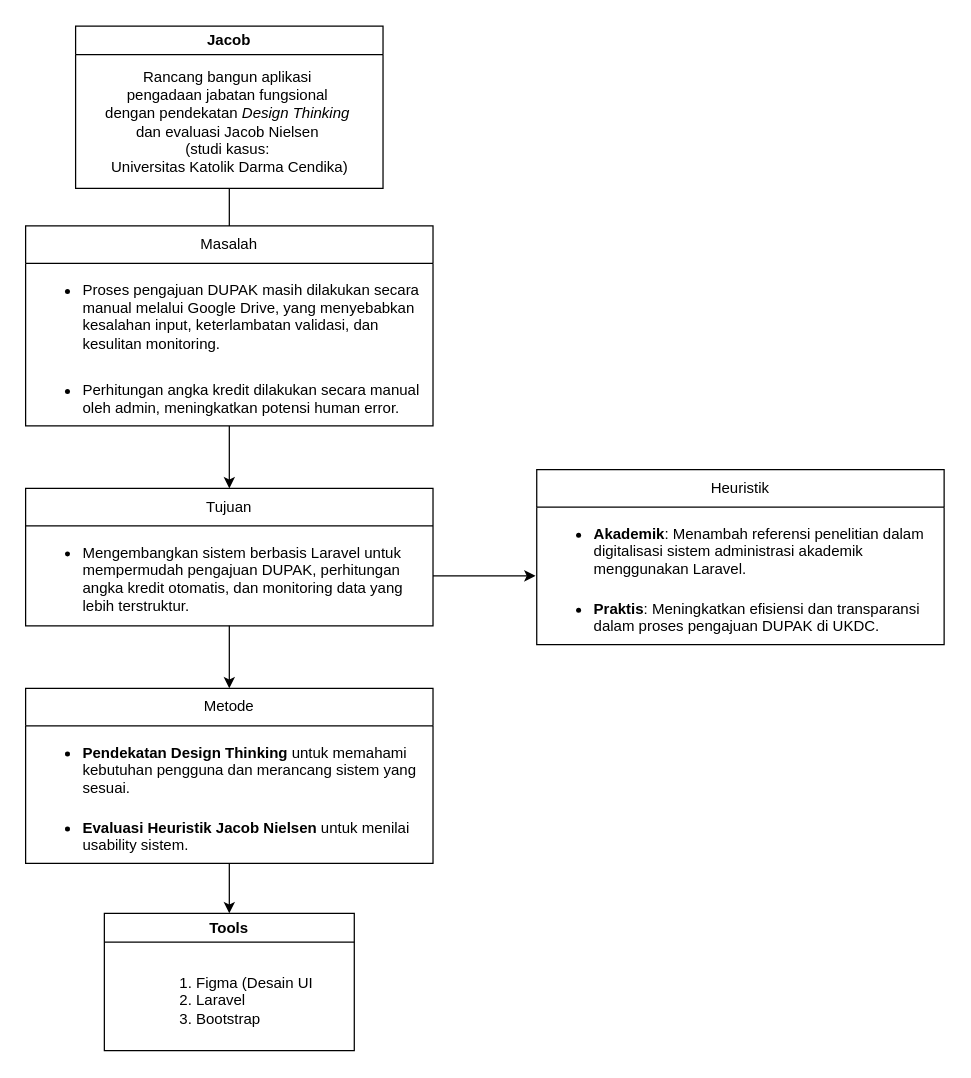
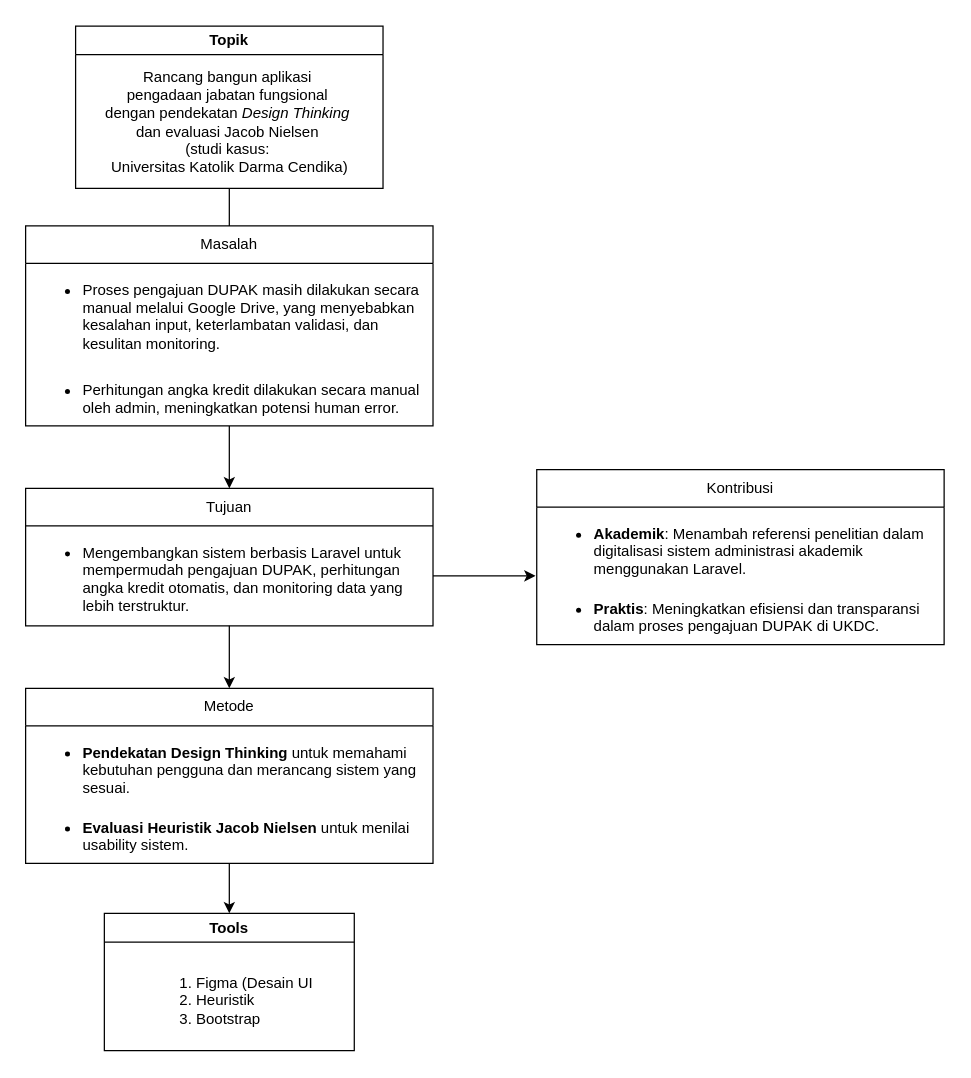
(229, 41) -> (229, 41)
(741, 488) -> (741, 488)
(230, 1001) -> (230, 1001)
